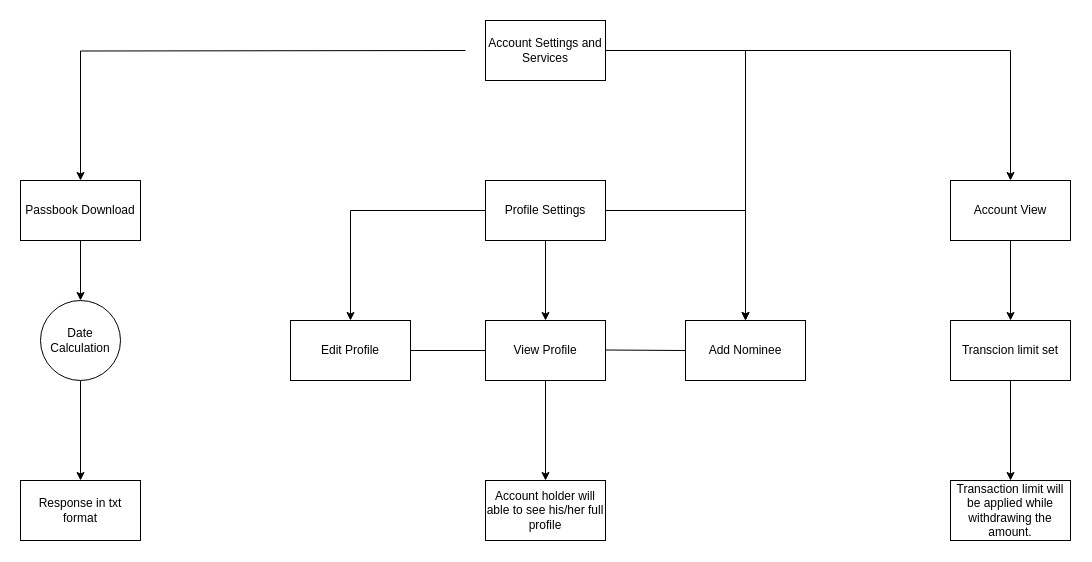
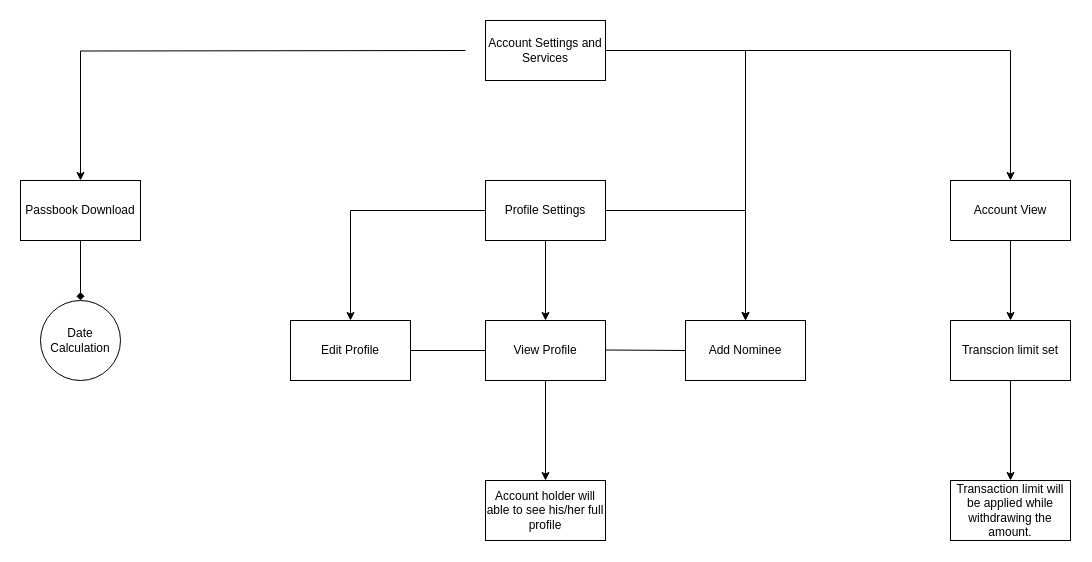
(81, 292) -> (81, 292)
(81, 427) -> none
(81, 511) -> none
